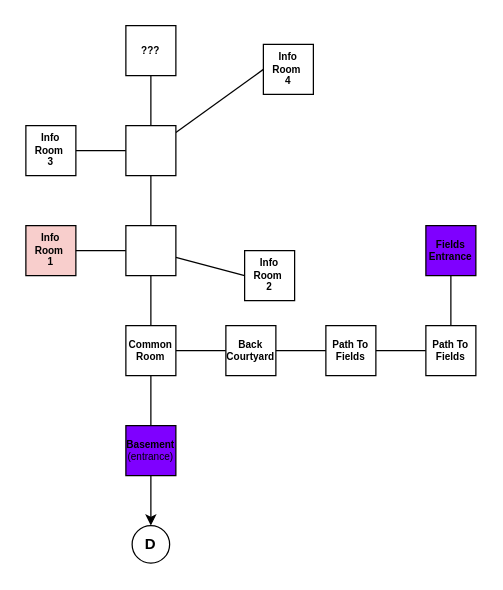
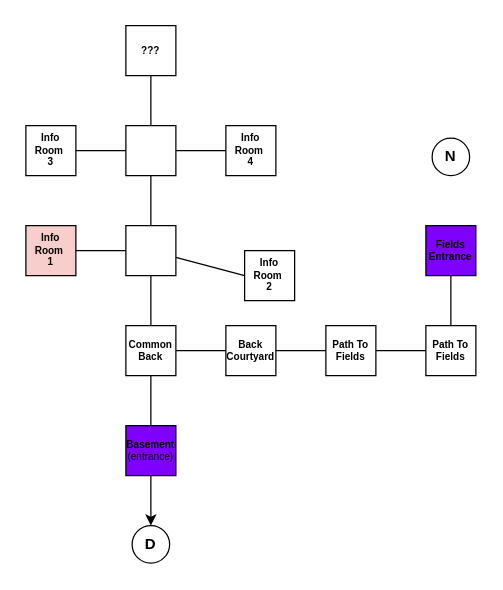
(288, 69) -> (251, 151)
none -> (451, 157)
(151, 351) -> (151, 351)
